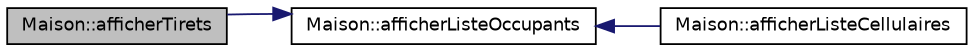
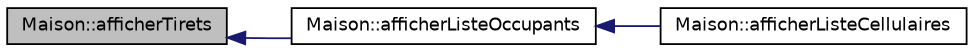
(250, 14) -> (268, 38)
